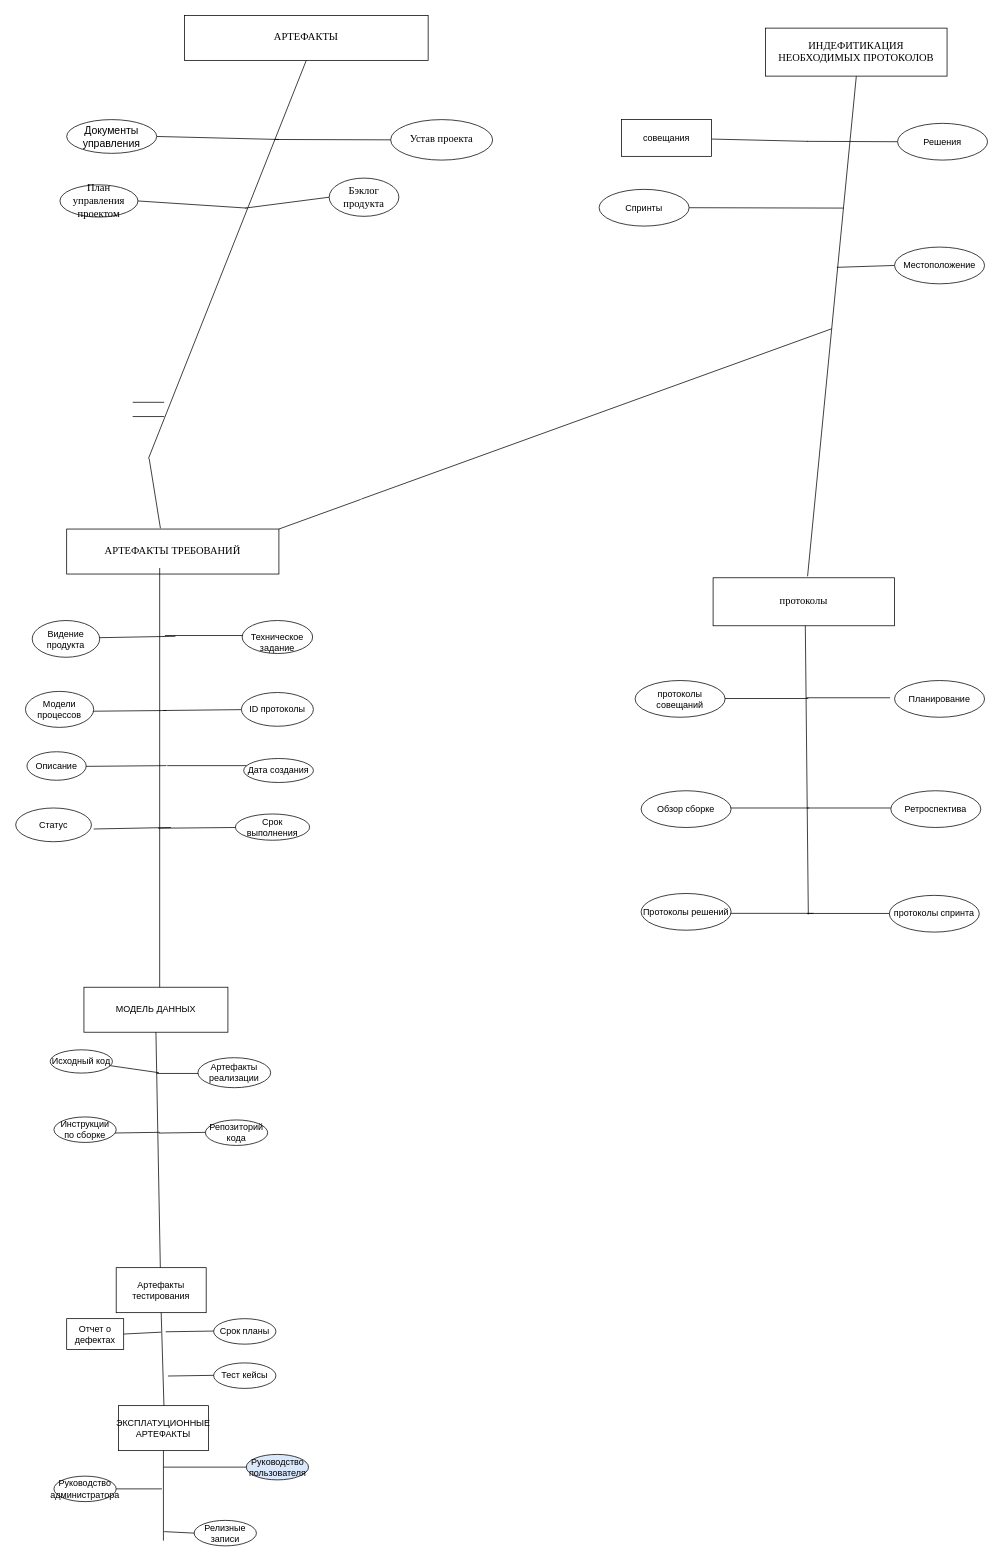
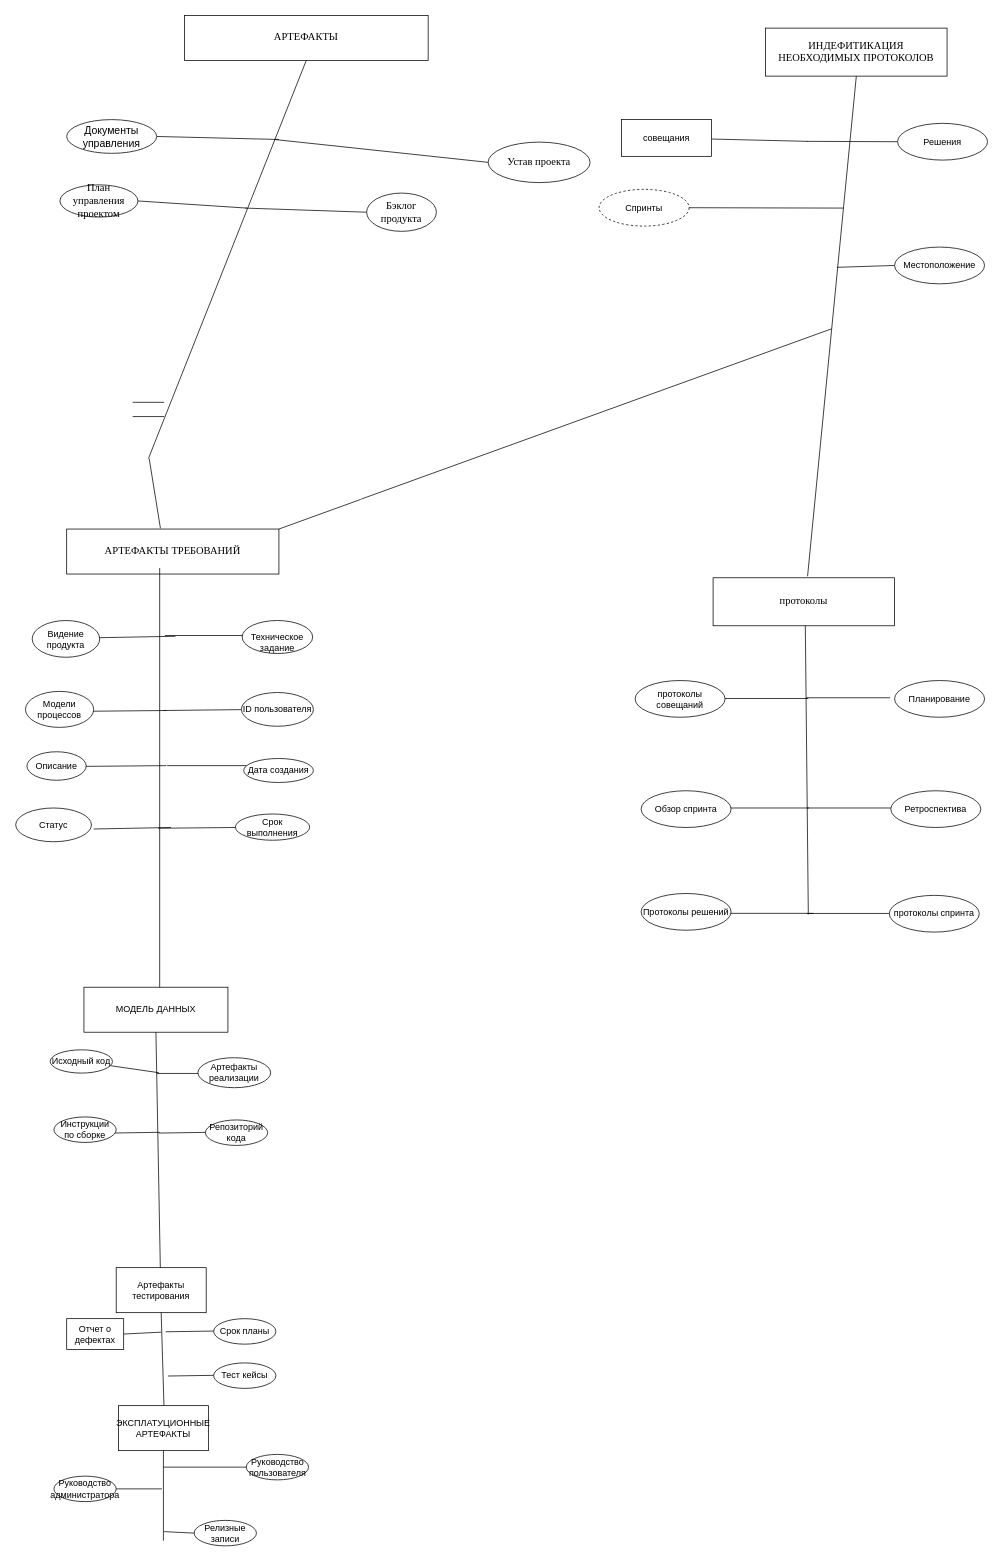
(441, 140) -> (539, 162)
(364, 197) -> (401, 212)
(644, 208) -> (644, 208)
(277, 710) -> (277, 710)
(686, 810) -> (686, 810)
(277, 1467) -> (277, 1467)
